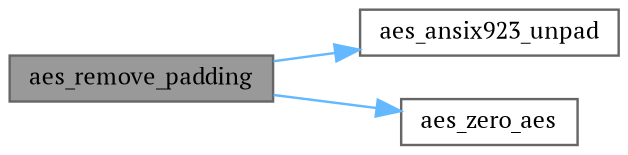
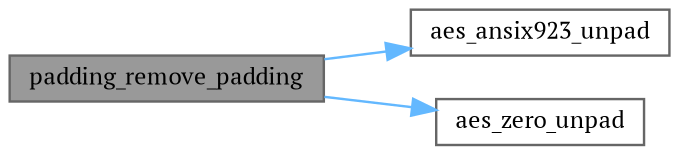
(141, 79) -> (167, 79)
(489, 122) -> (540, 122)
